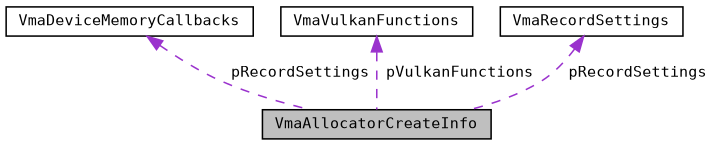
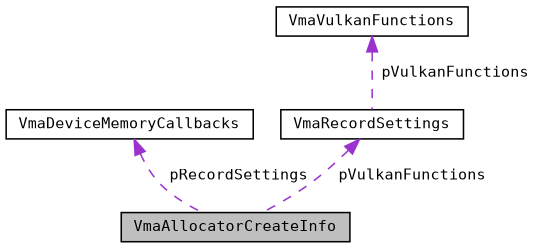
(634, 73) -> (408, 176)
(377, 81) -> (372, 81)
